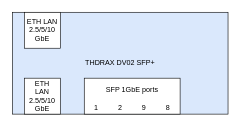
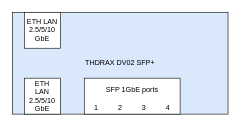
(144, 108) -> (144, 108)
(168, 108) -> (168, 108)
